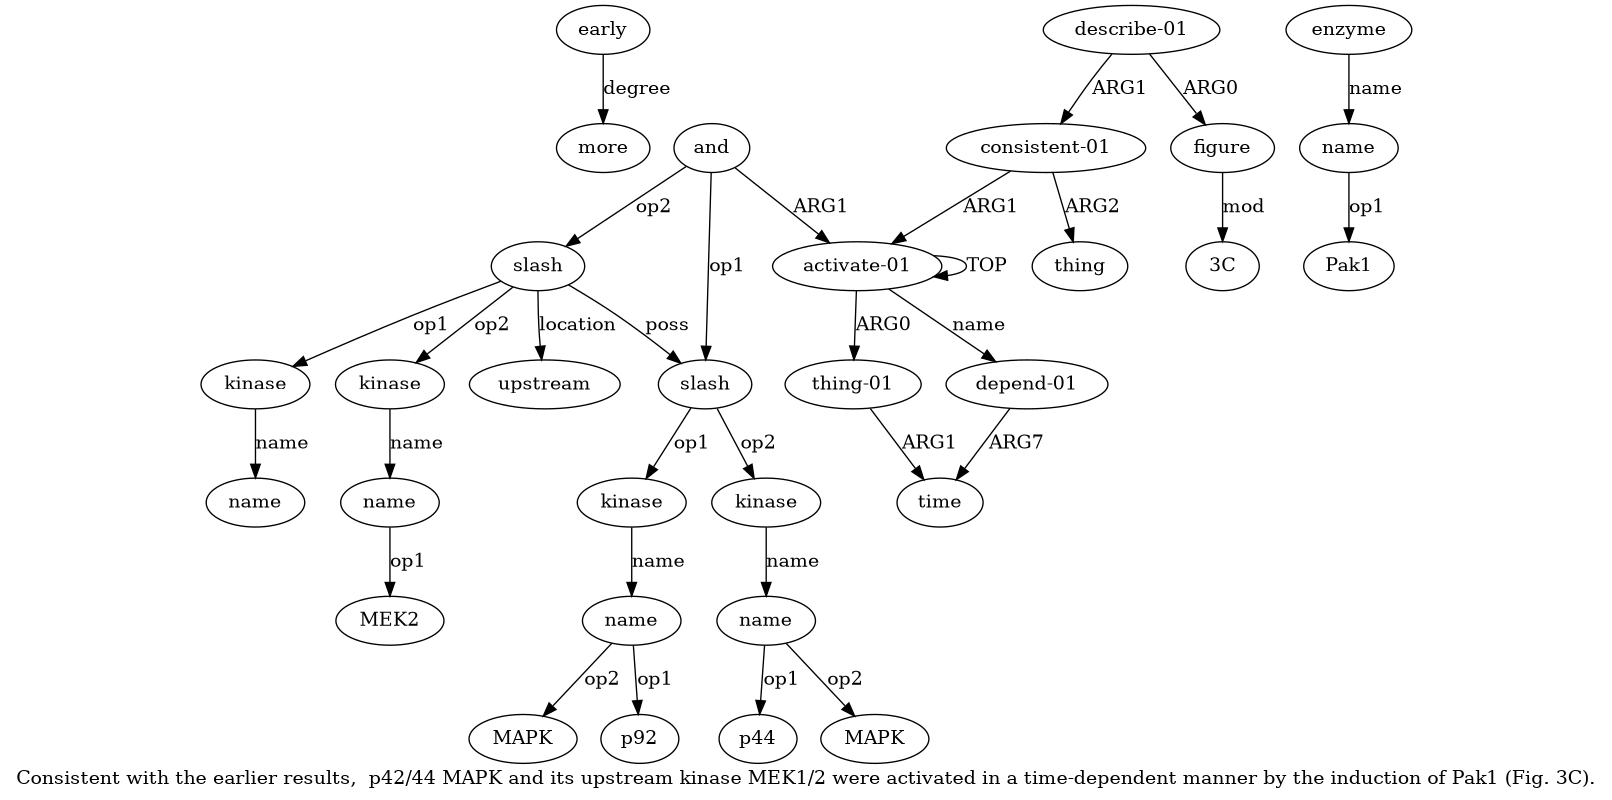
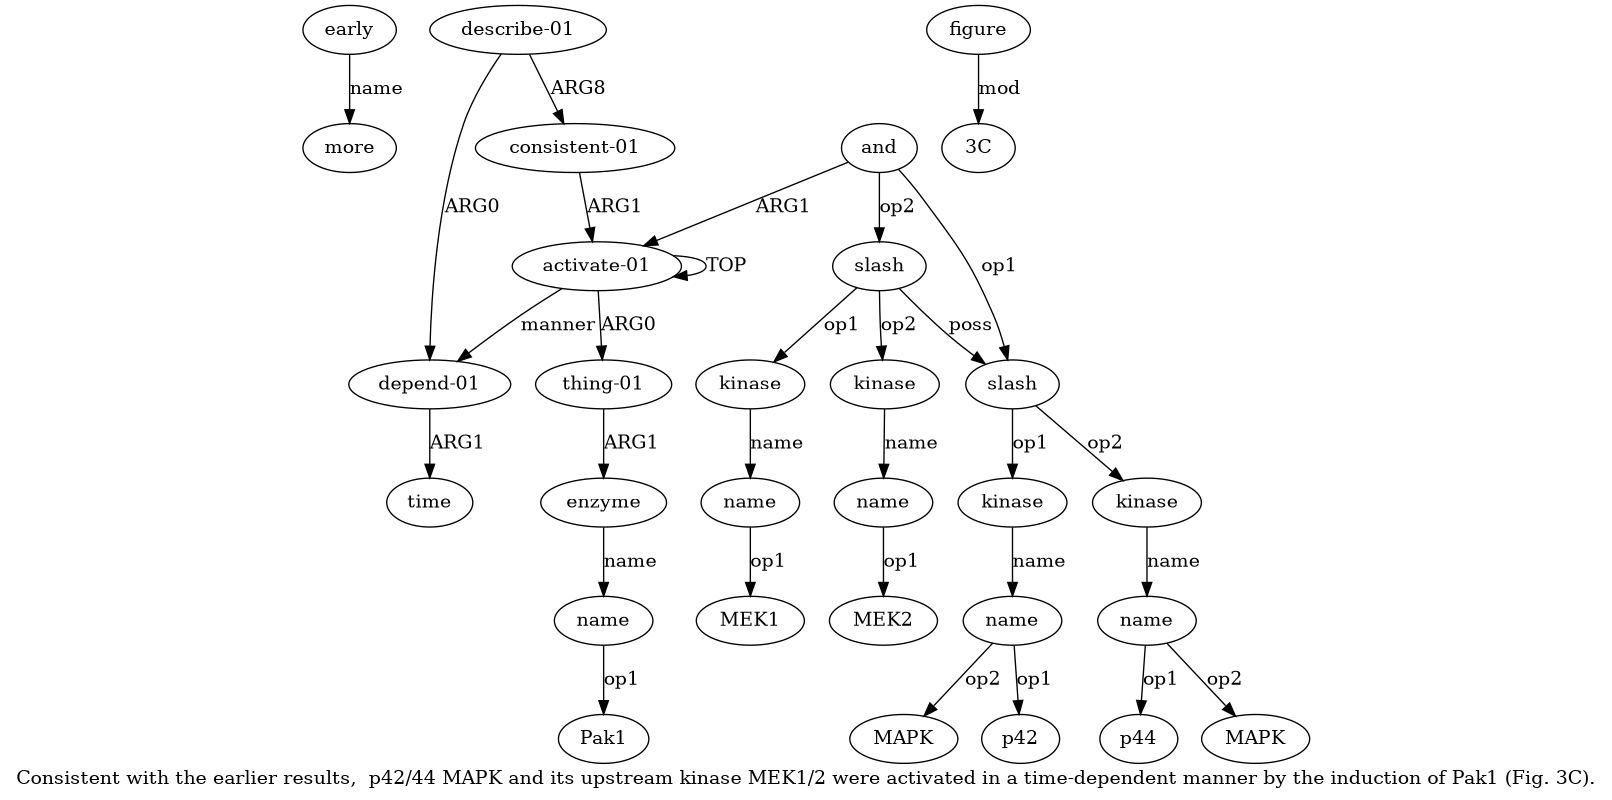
(1173, 84) -> (446, 194)
(637, 89) -> (377, 89)
(1120, 89) -> (579, 89)
(1080, 266) -> none
(979, 325) -> (558, 325)
(545, 384) -> none
(893, 438) -> (604, 437)
(1017, 443) -> (458, 443)
none -> (750, 621)
(640, 739) -> (1021, 739)
